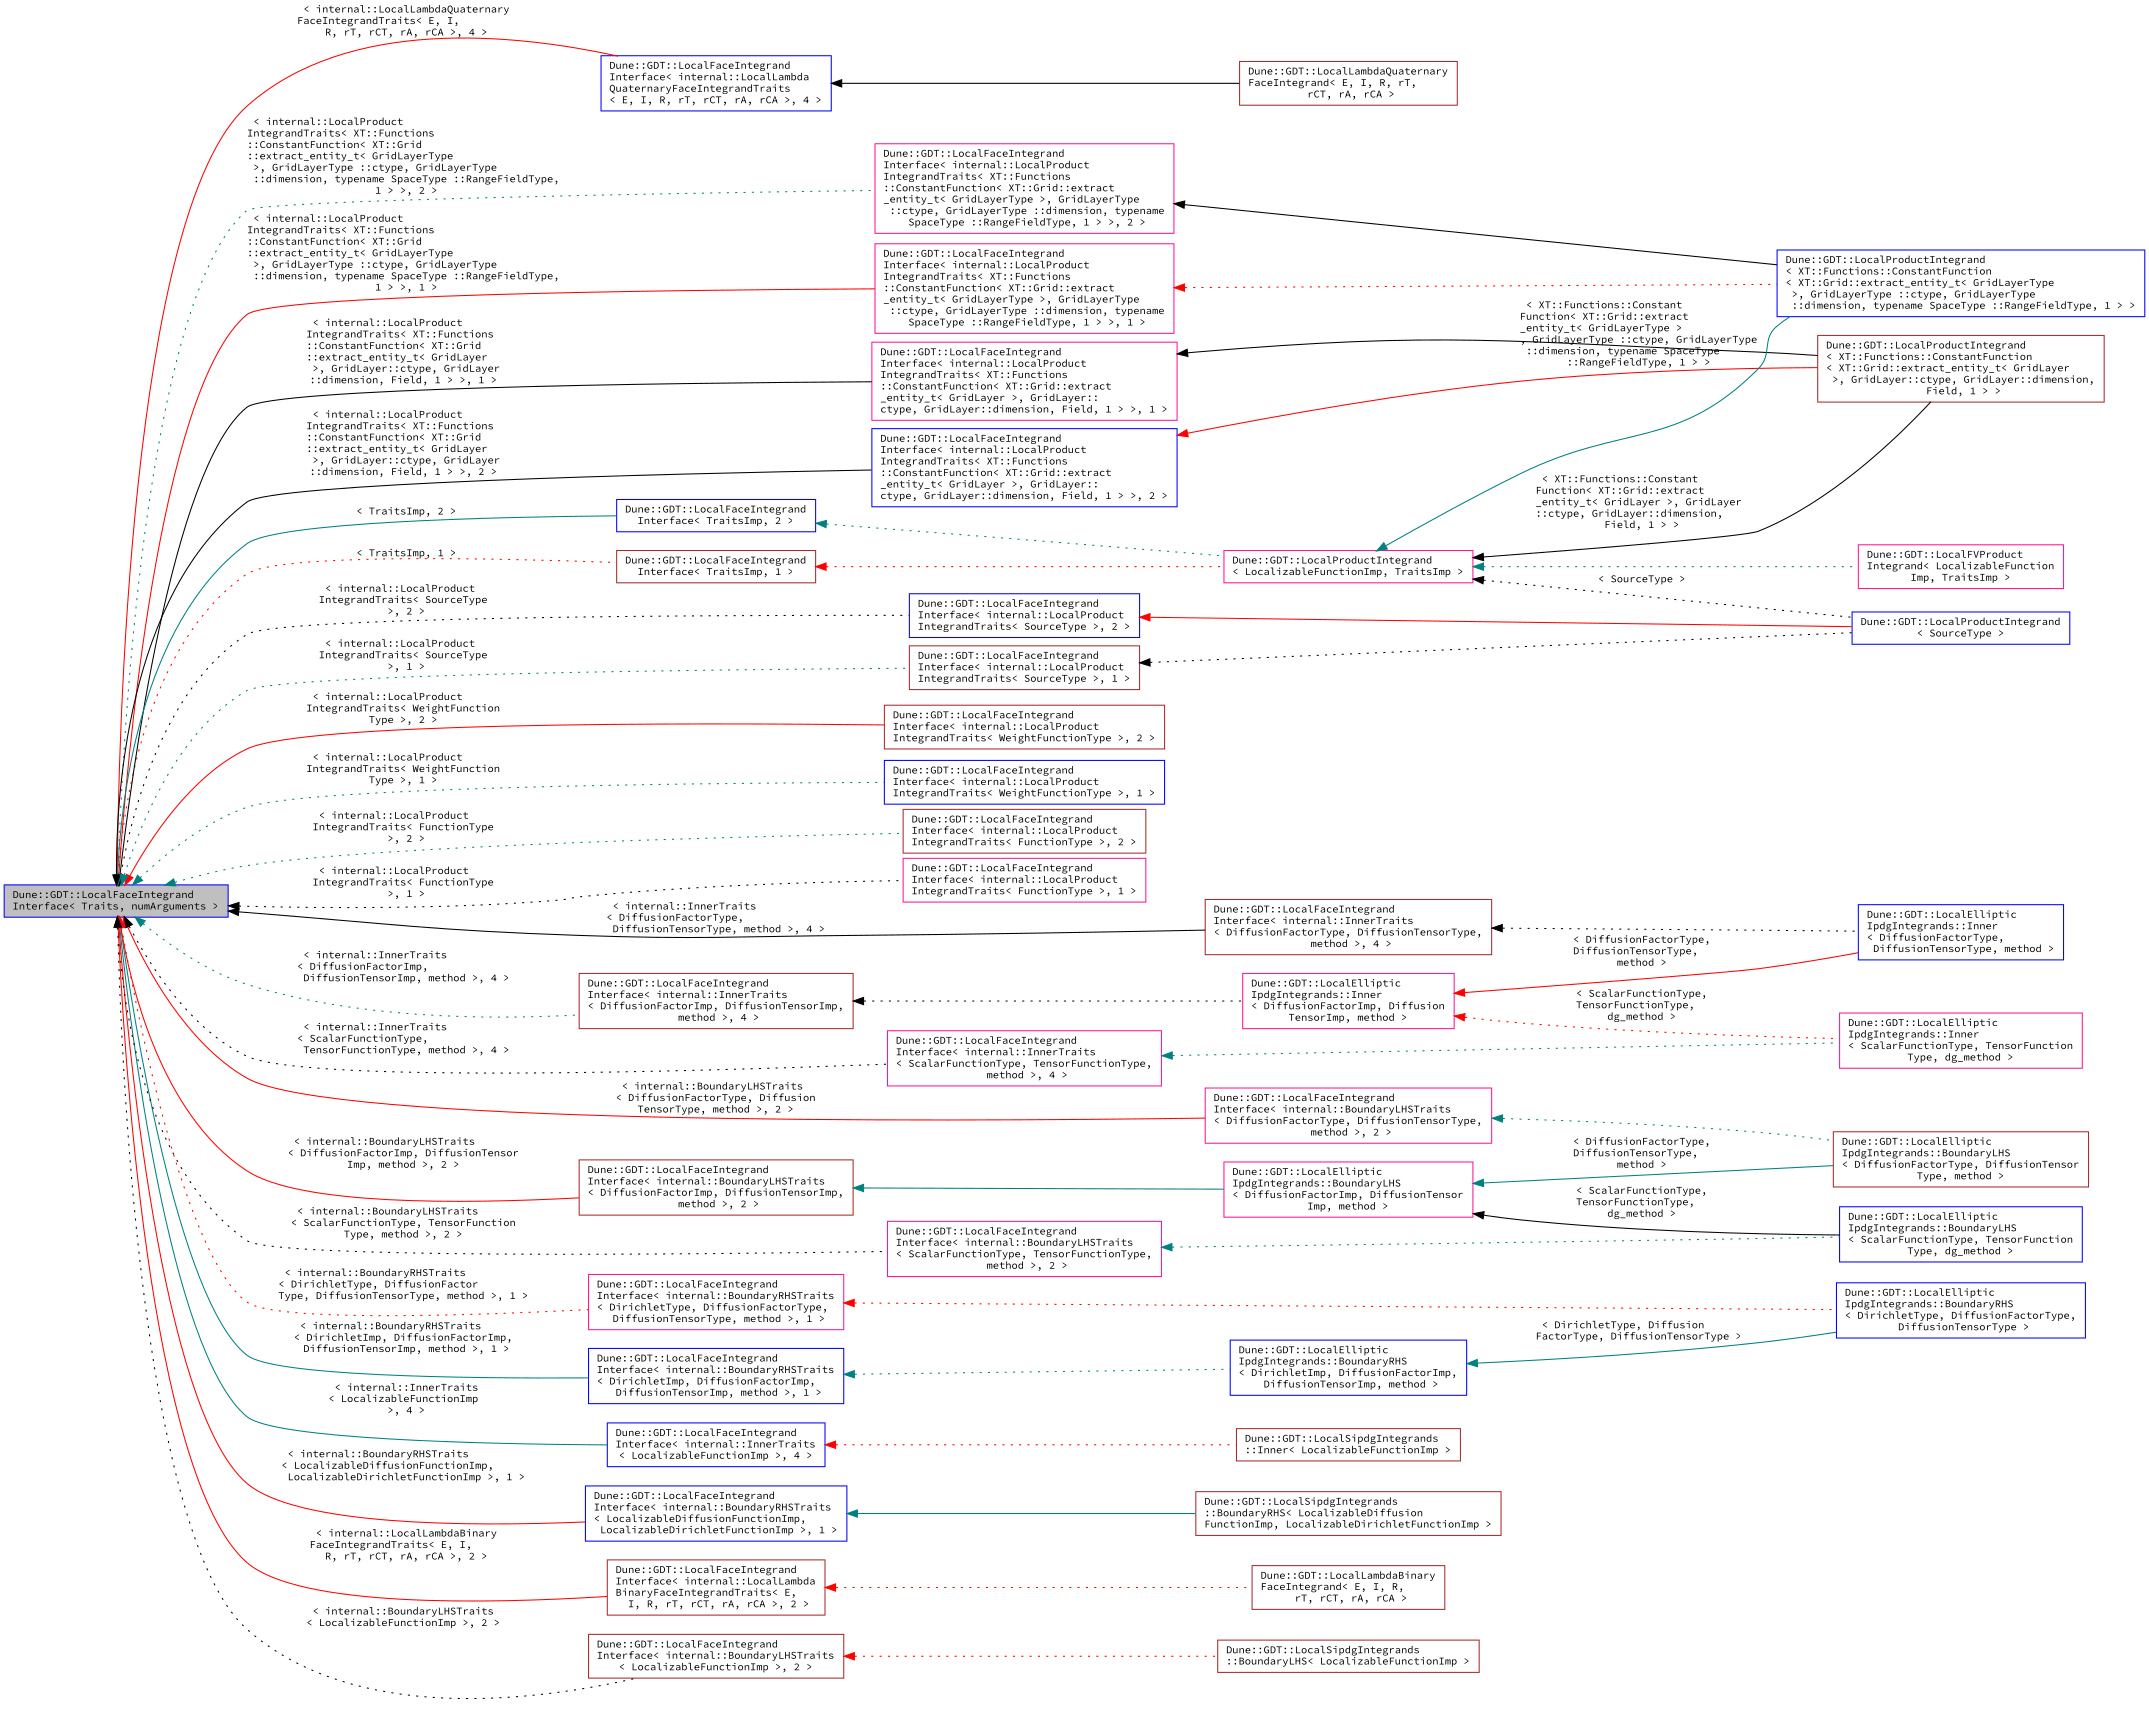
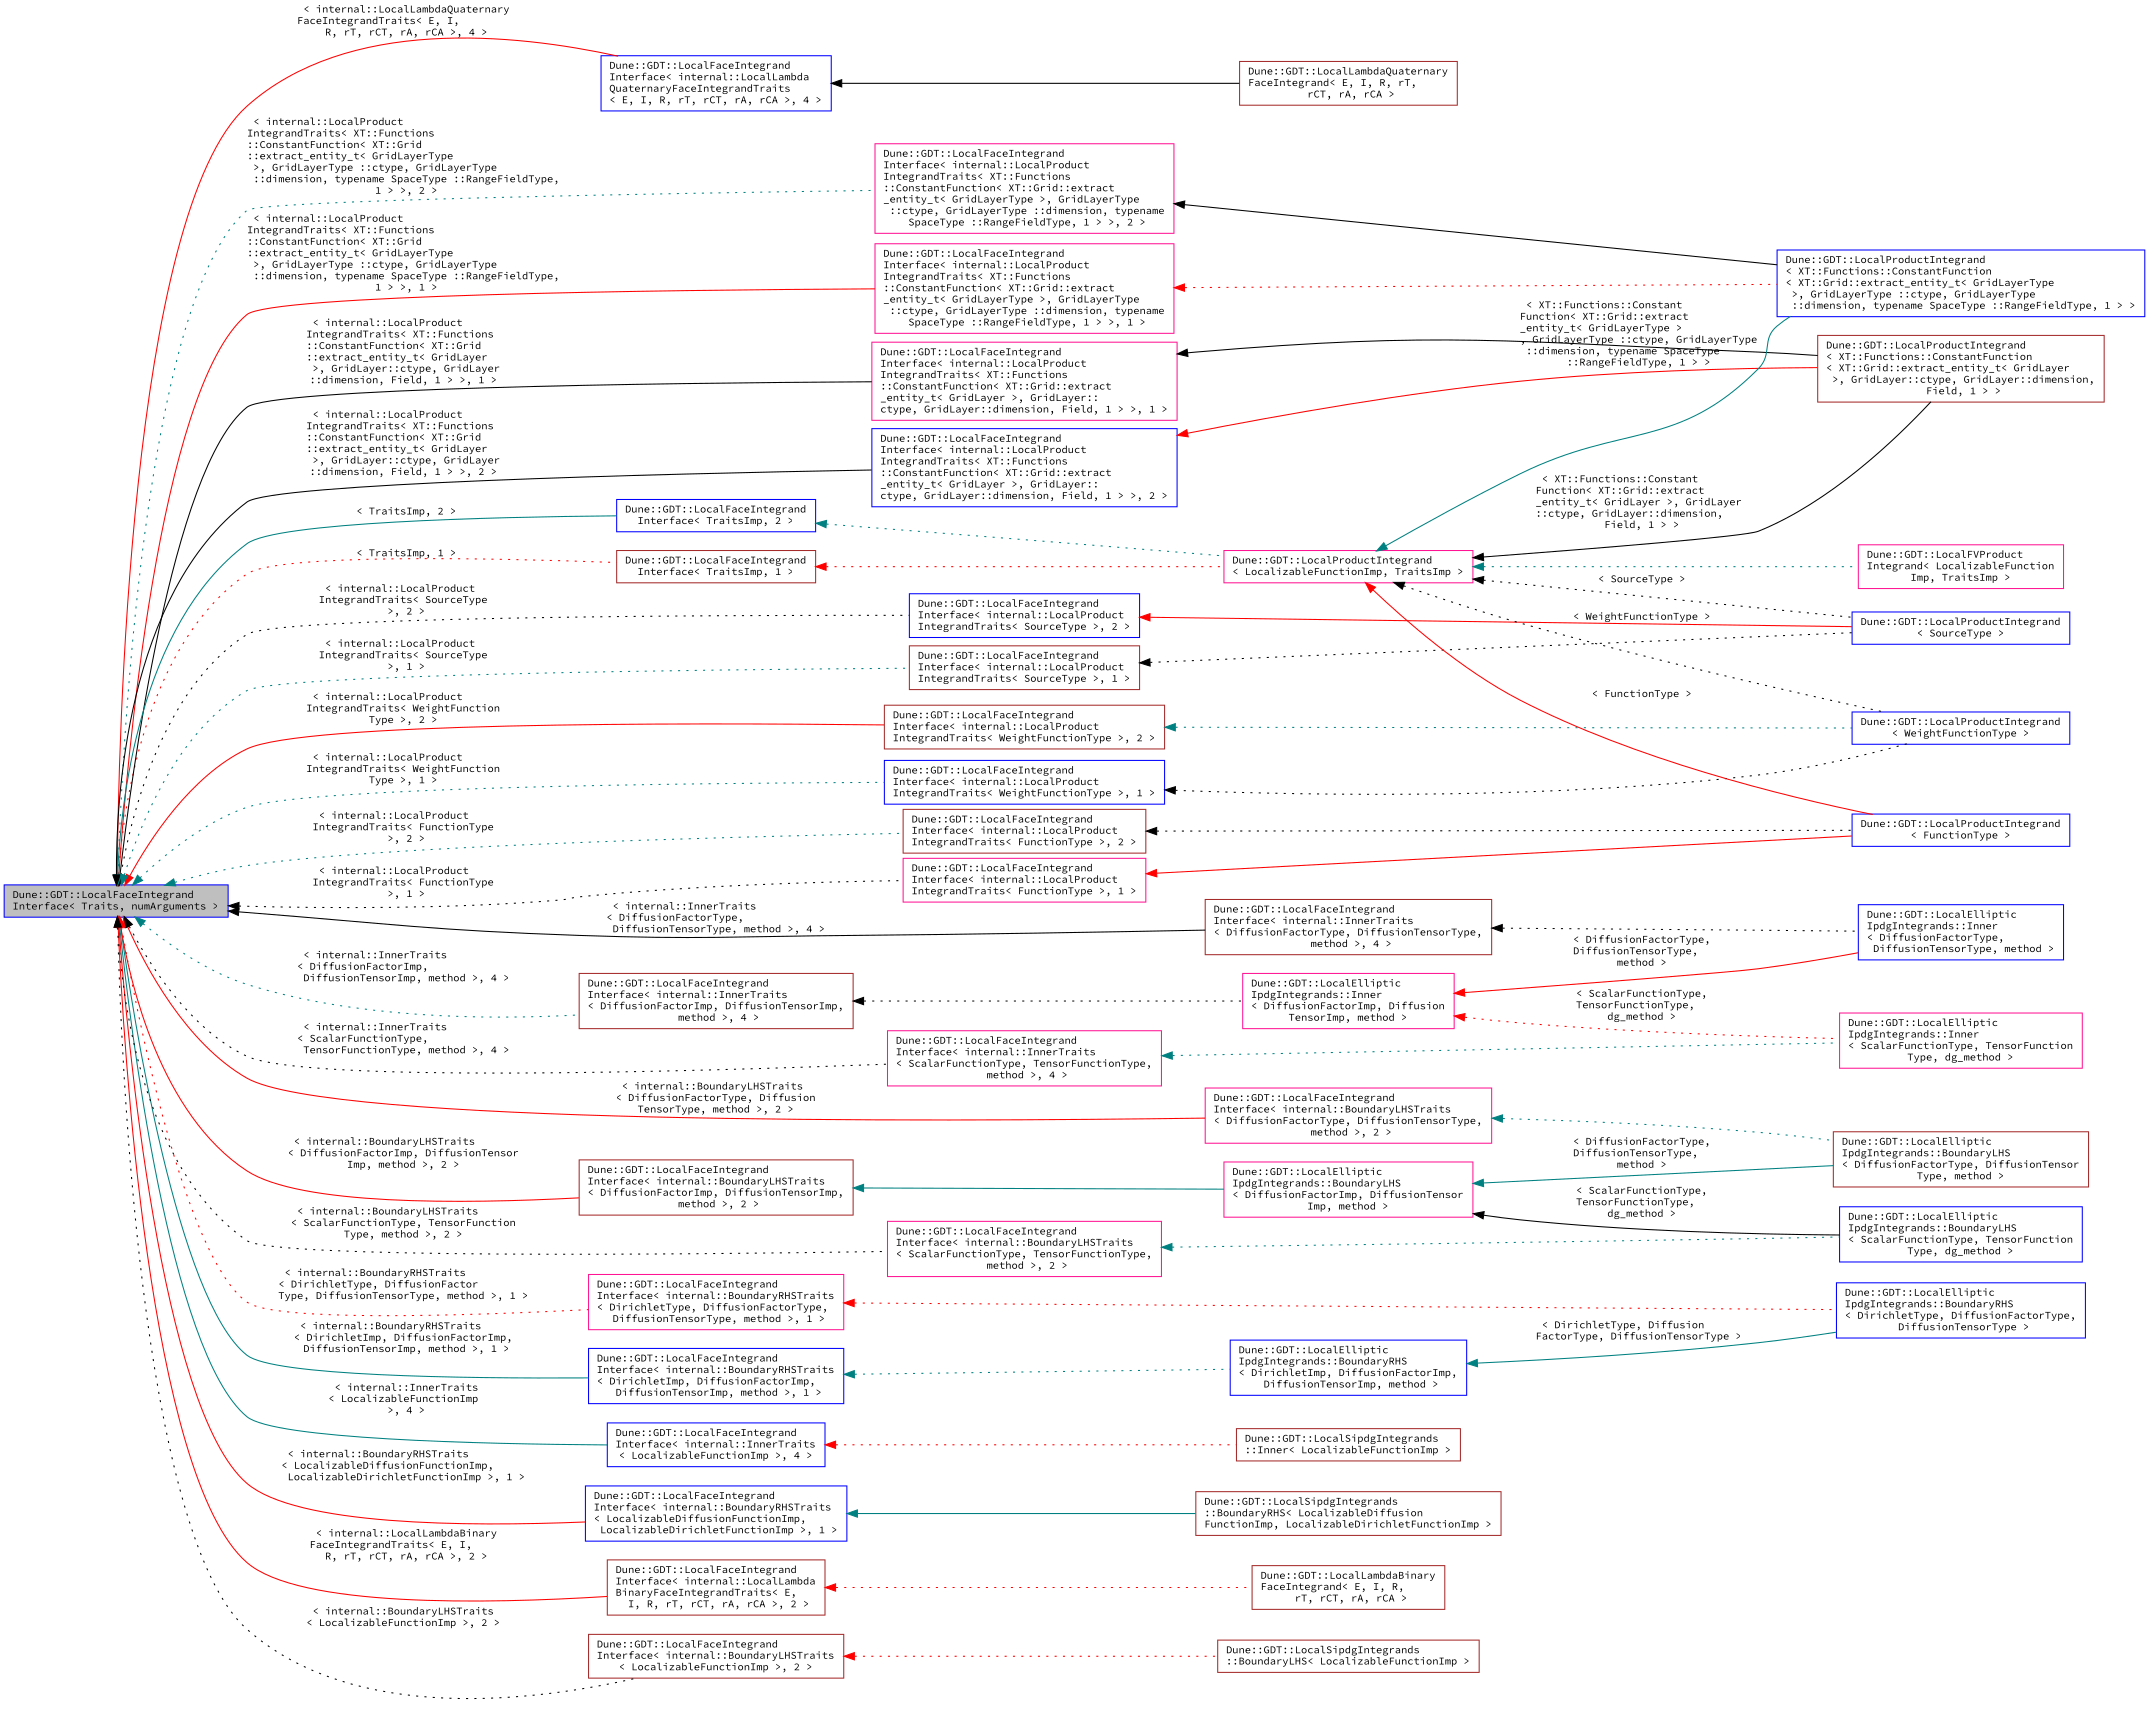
none -> (1961, 728)
none -> (1961, 830)
